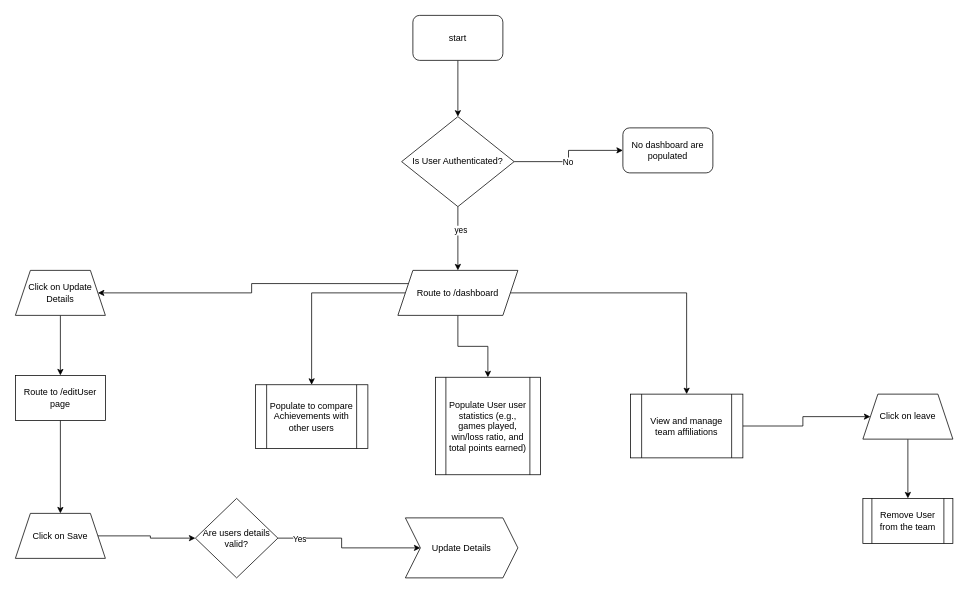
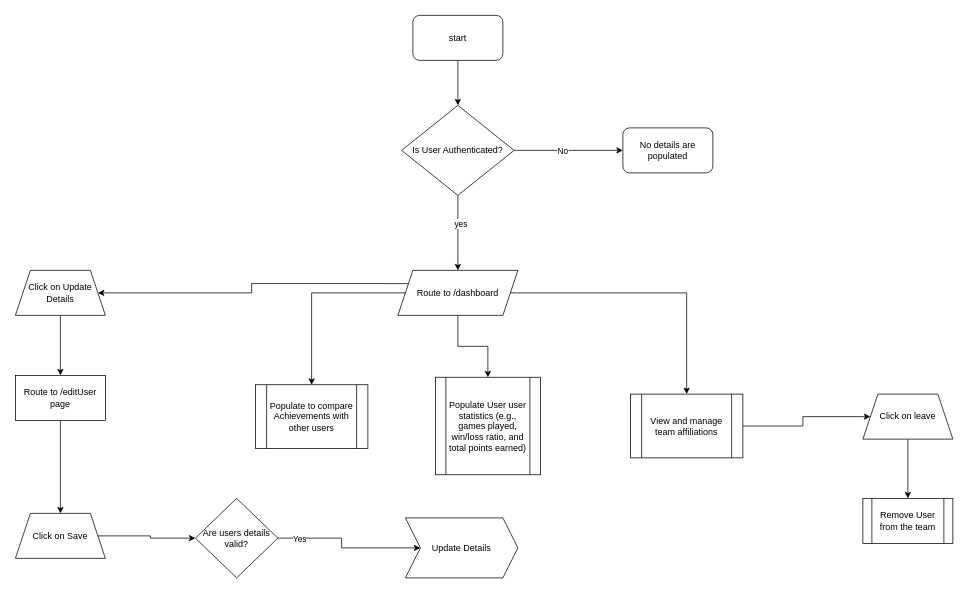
(668, 150) -> (668, 150)
(458, 162) -> (458, 150)
